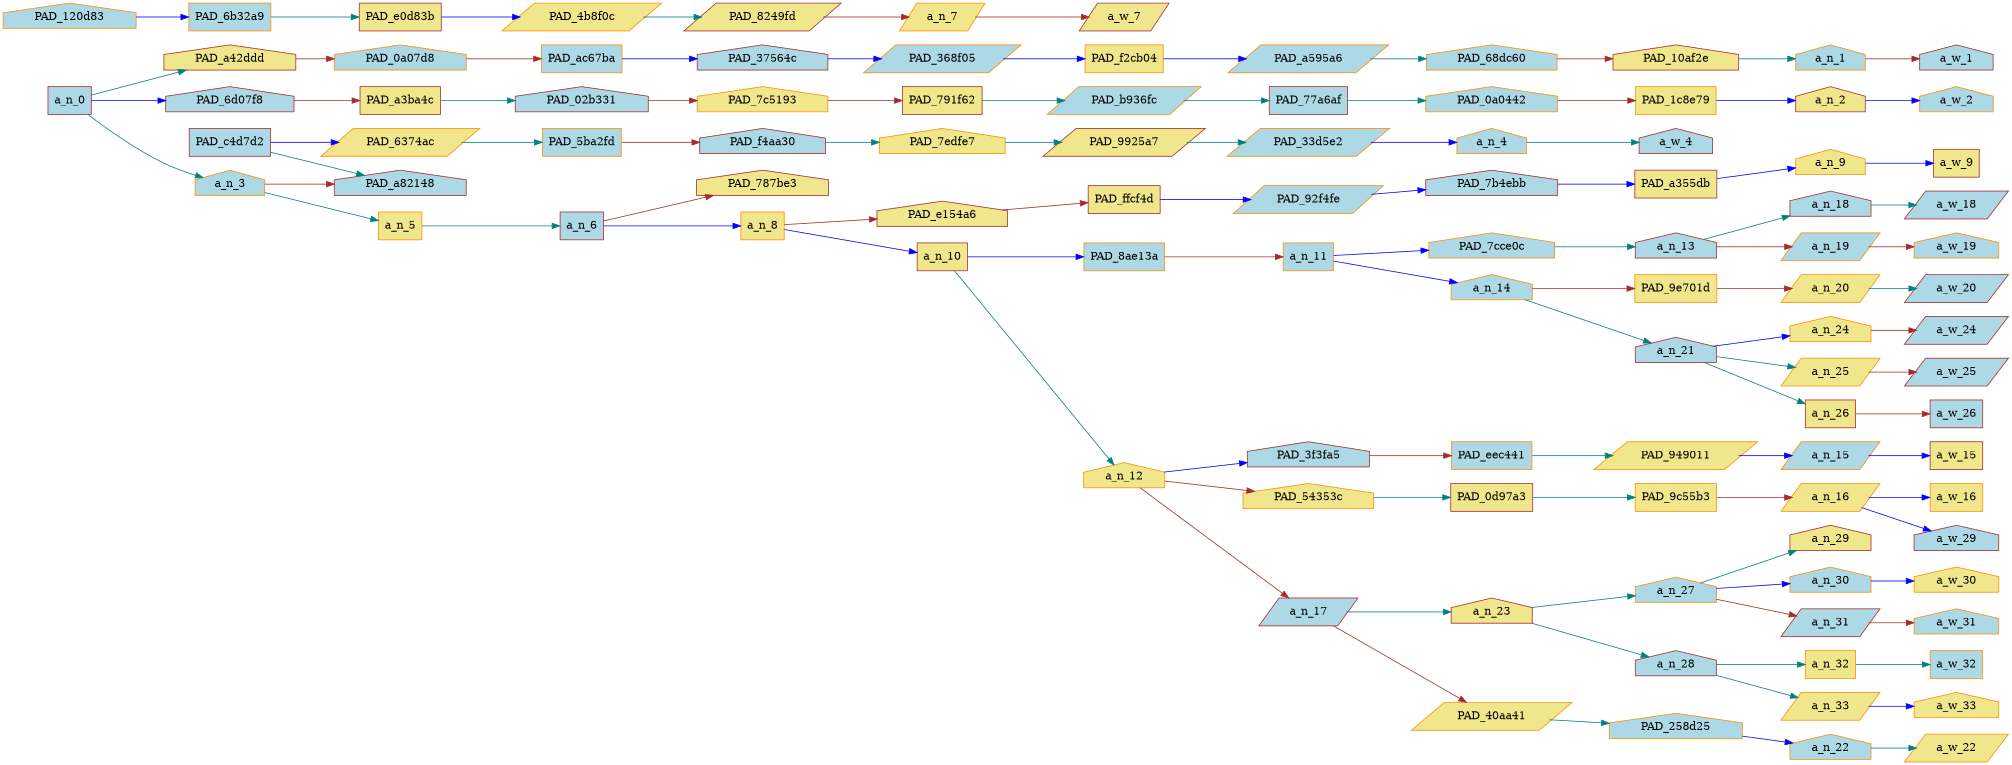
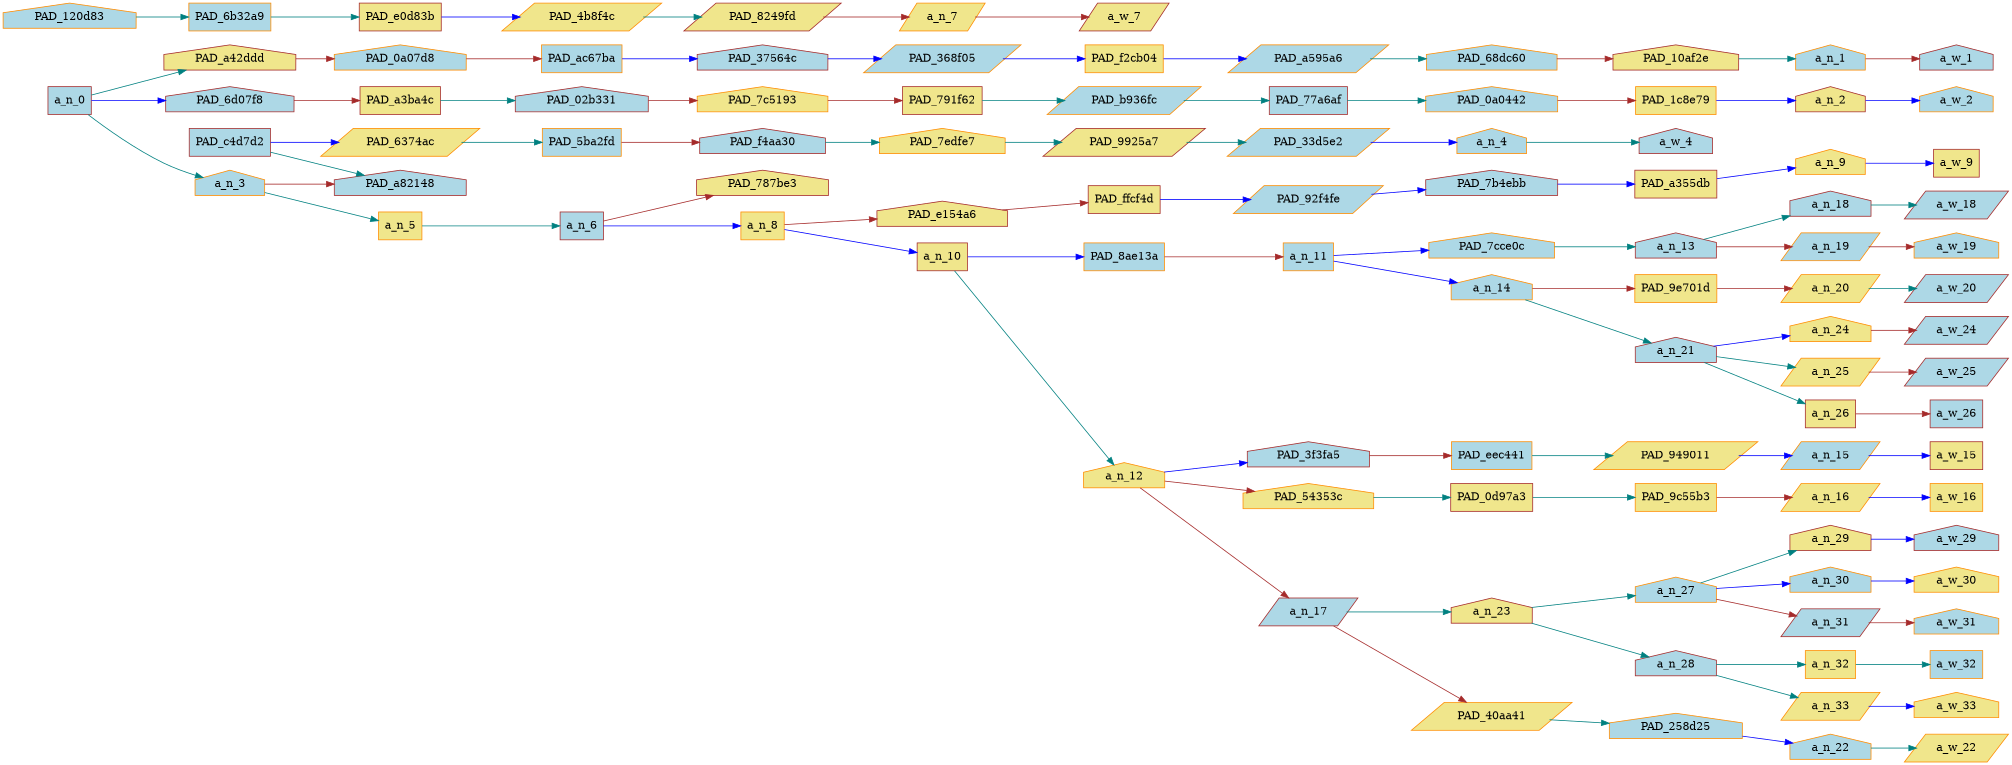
(158, 17) -> (158, 17)
(582, 17) -> (582, 17)
(1893, 518) -> (1889, 539)
